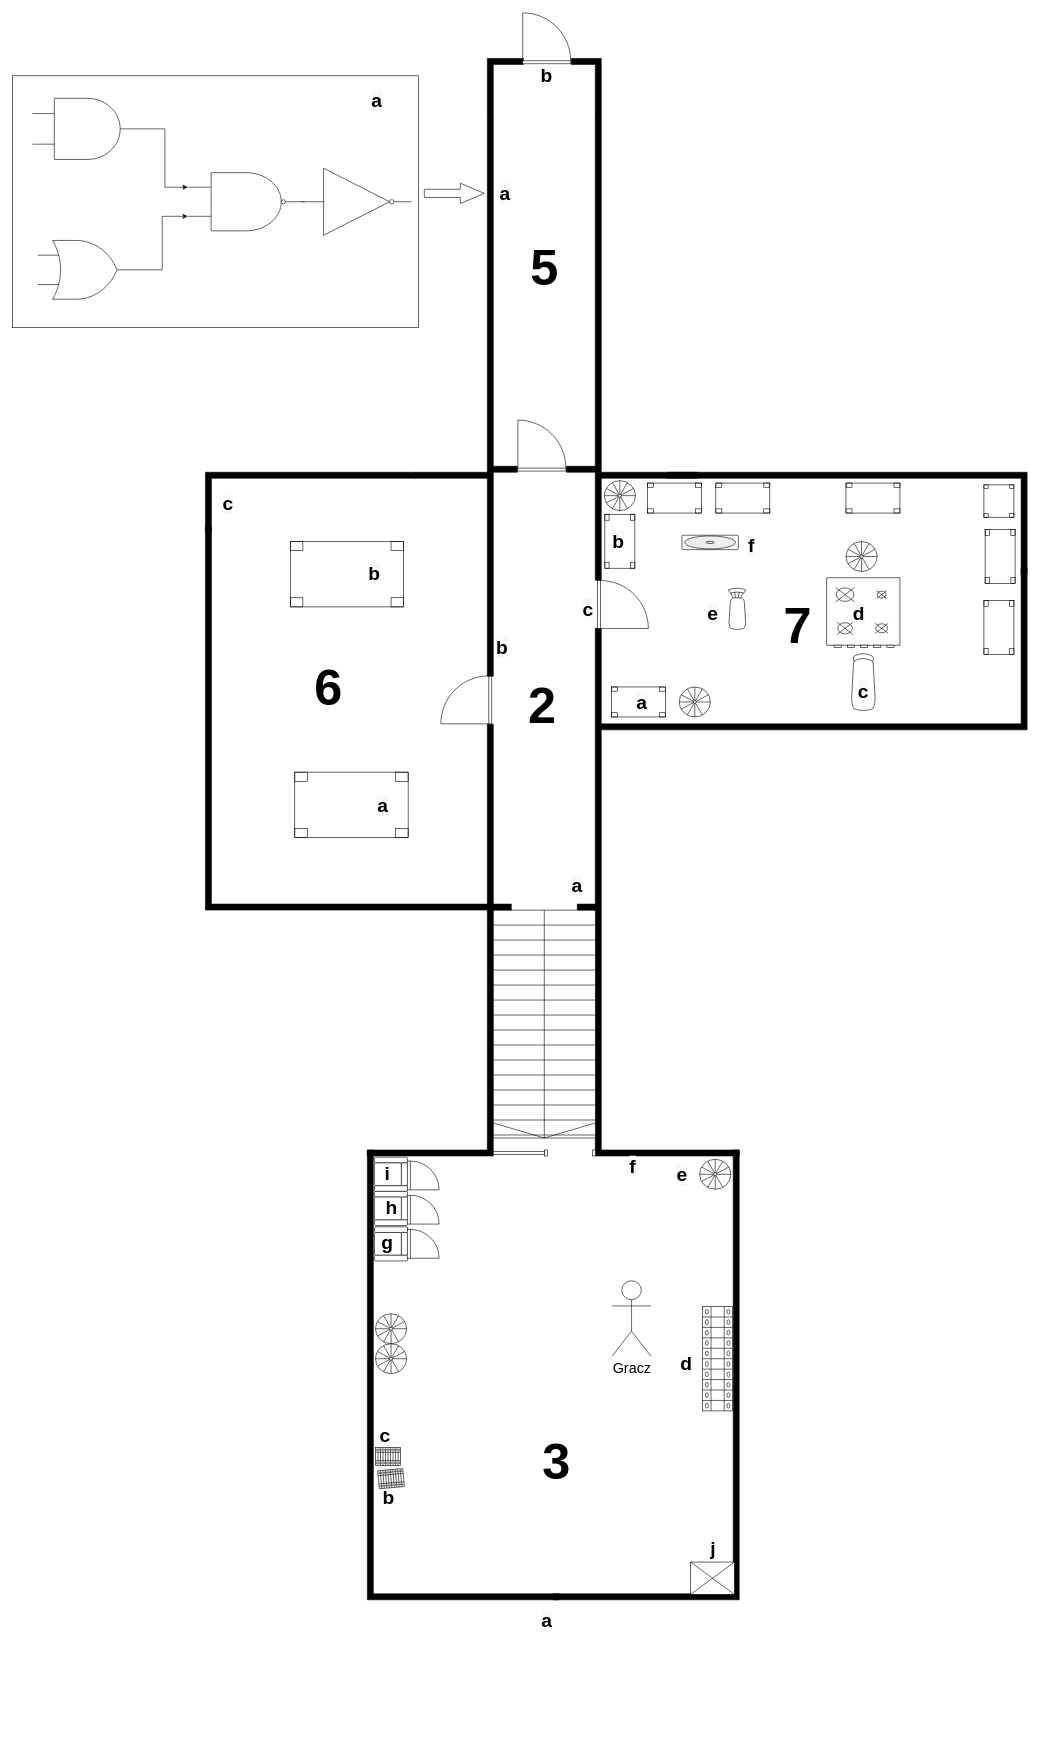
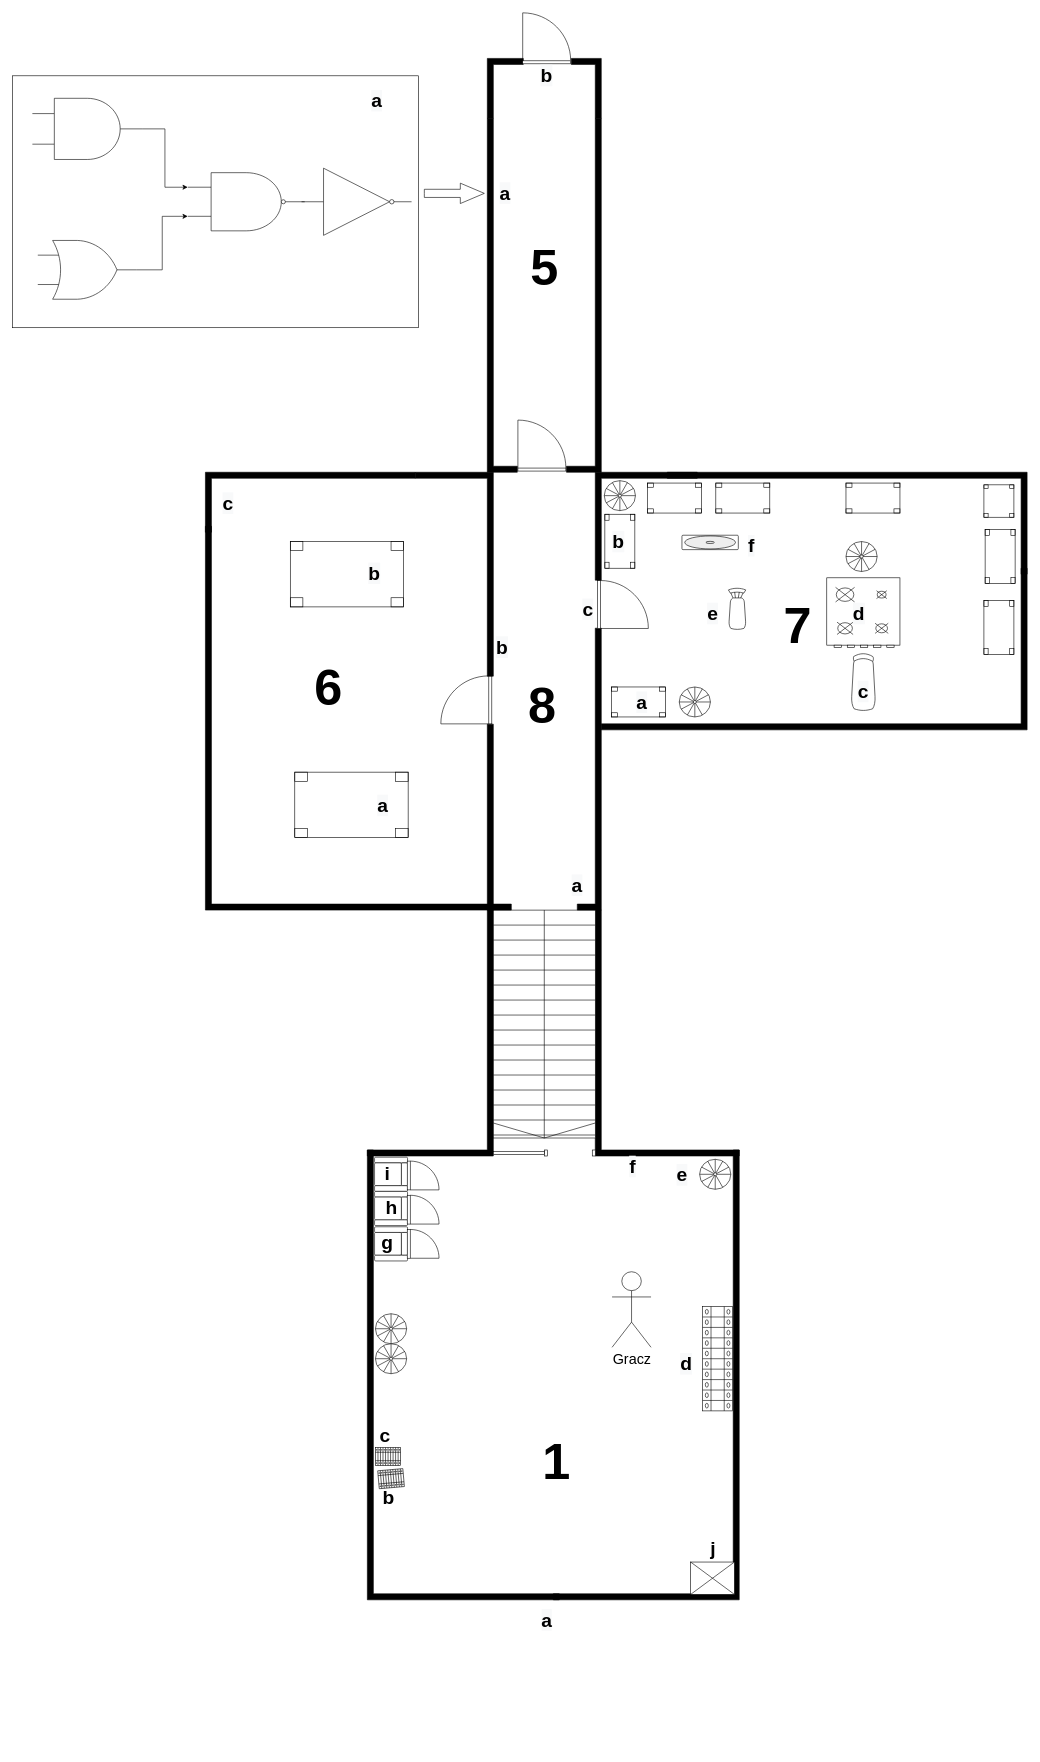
(542, 706) -> (542, 706)
(632, 1319) -> (632, 1310)
(557, 1462) -> (557, 1462)
